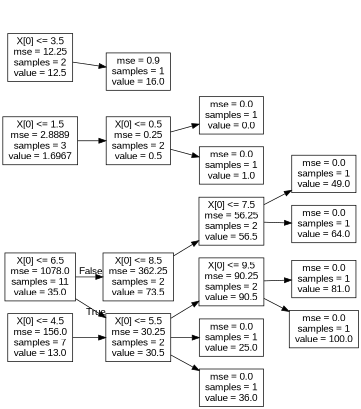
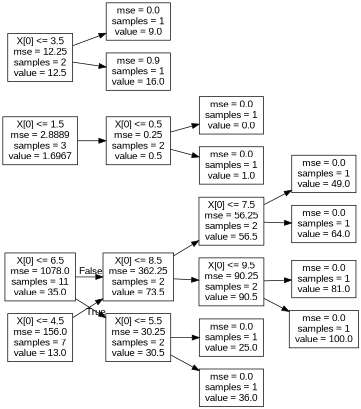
none -> (138, 22)
(182, 312) -> (183, 279)
(86, 338) -> (85, 310)
